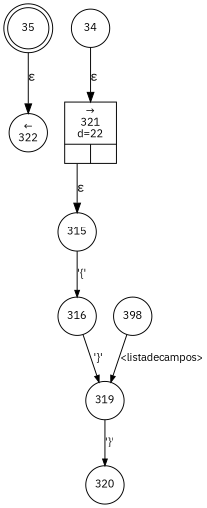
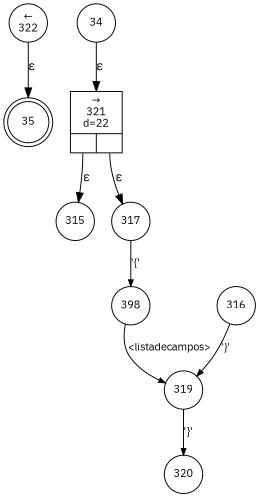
(28, 78) -> (28, 65)
none -> (131, 221)
(77, 271) -> none
